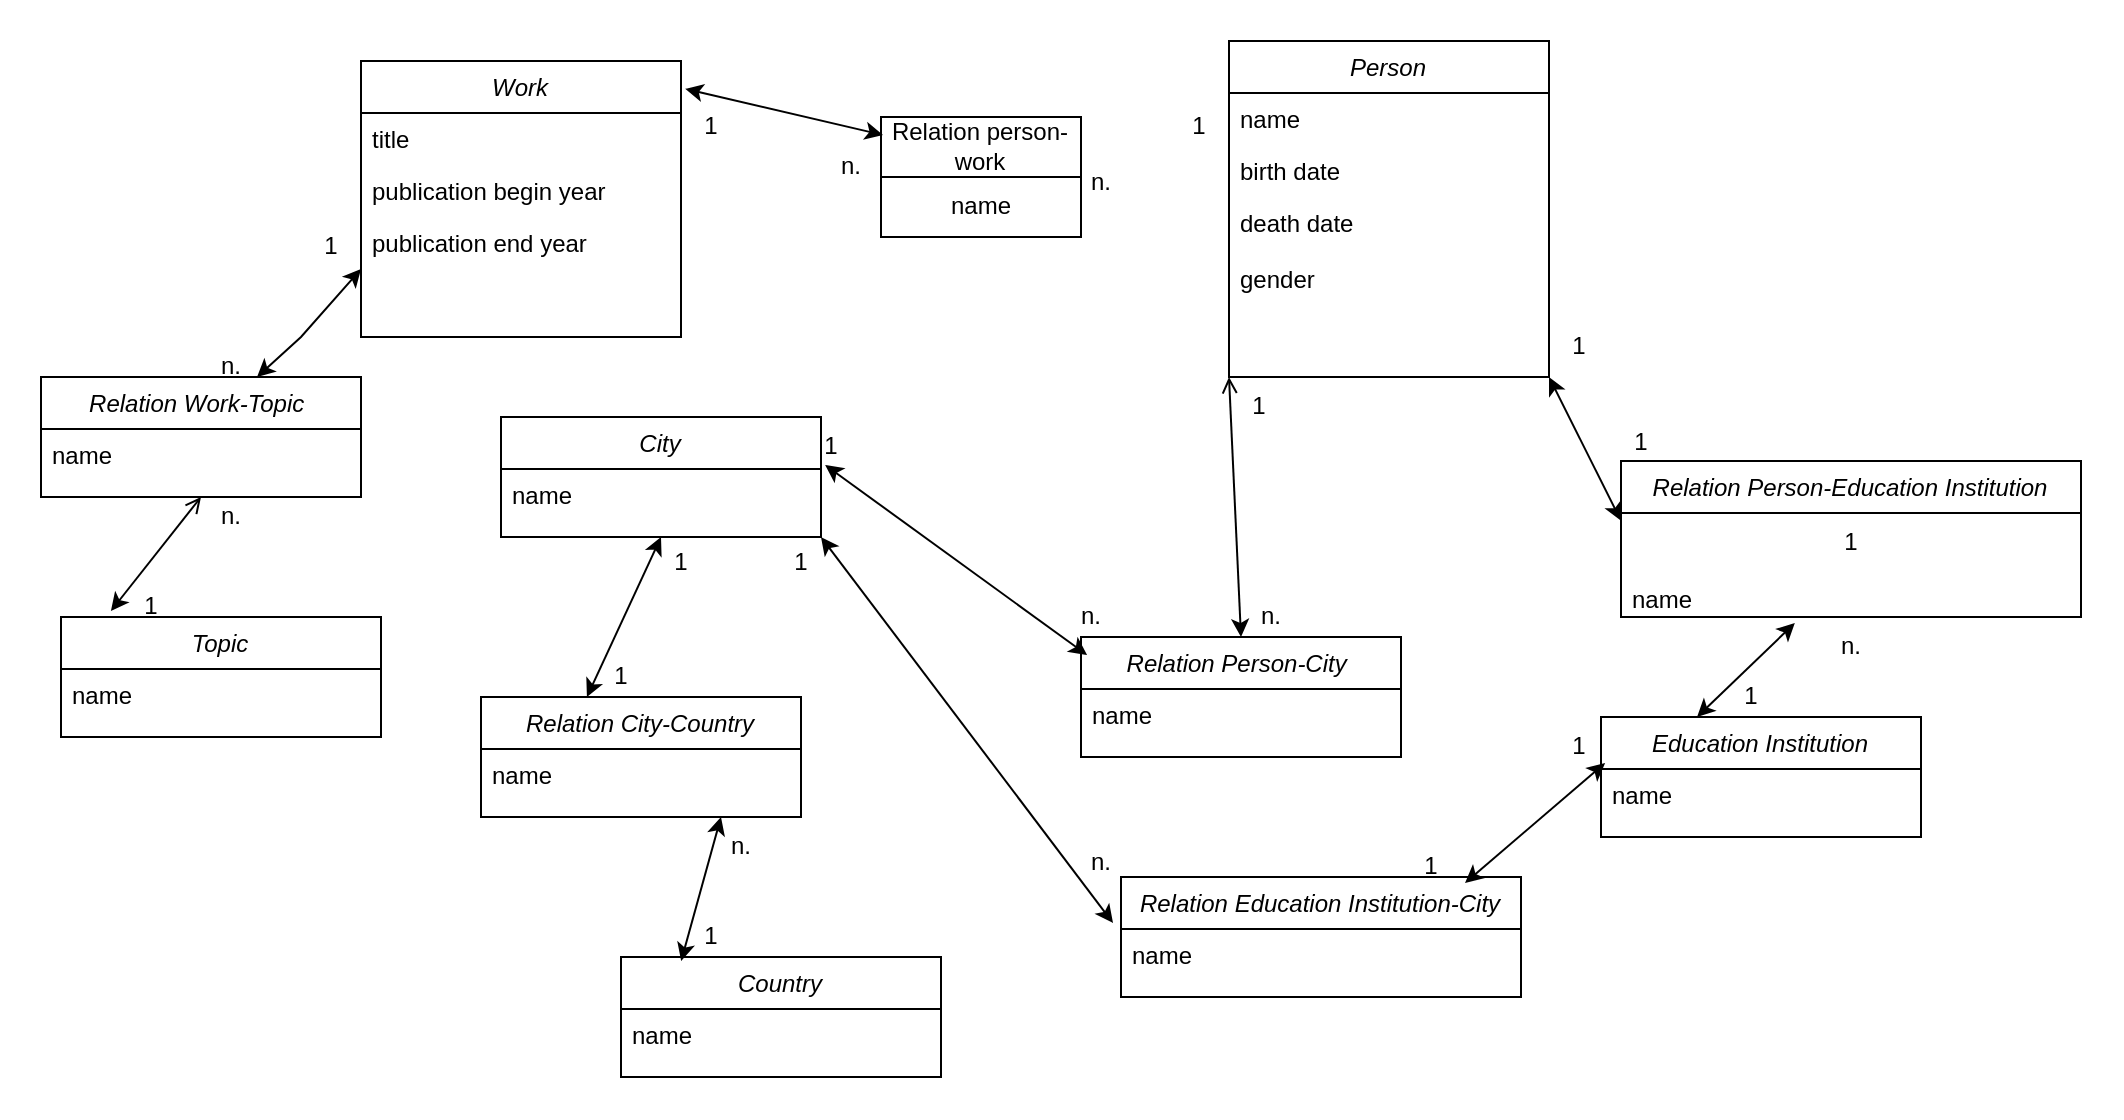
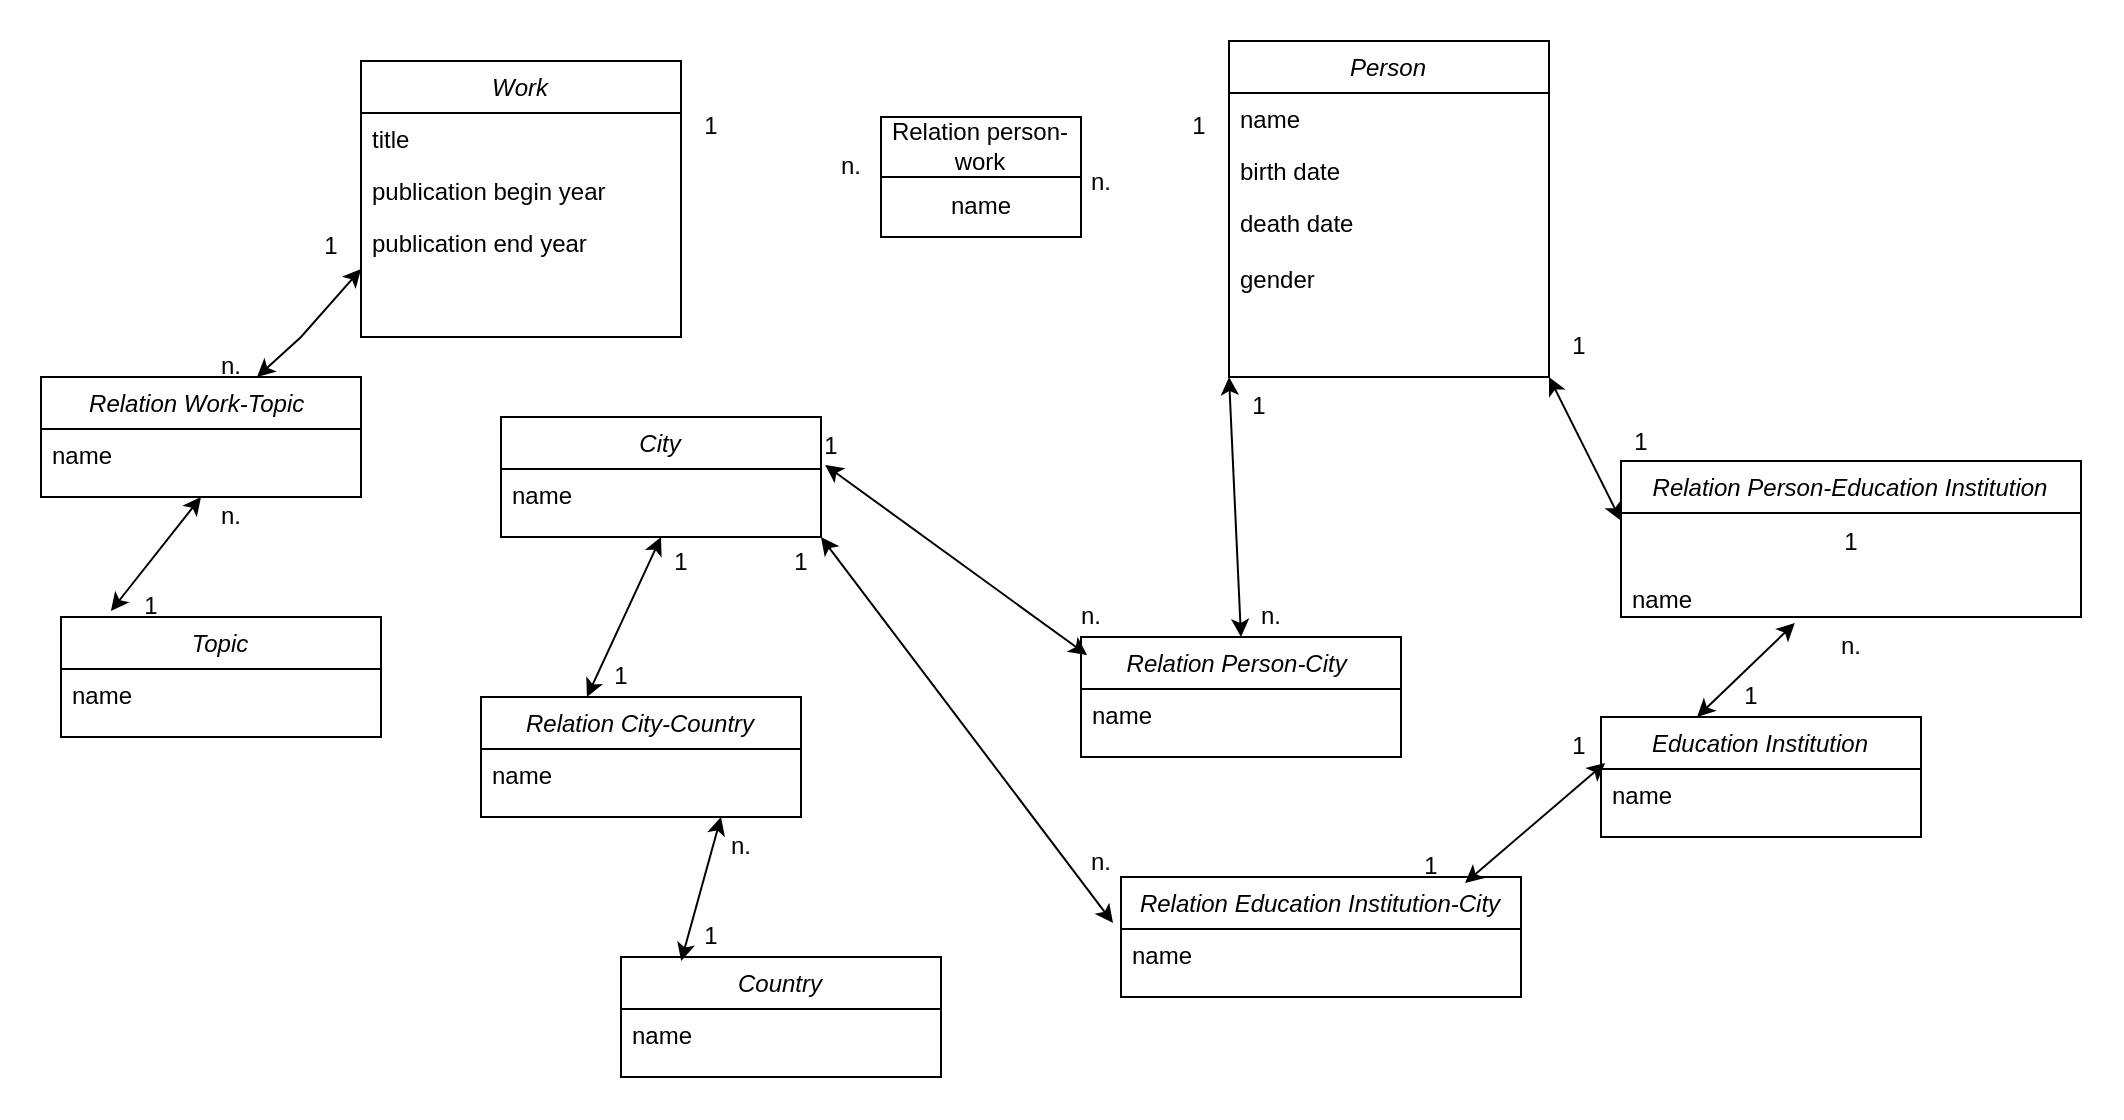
(784, 112) -> none
(1230, 388) -> (1230, 392)
(194, 506) -> (192, 509)
